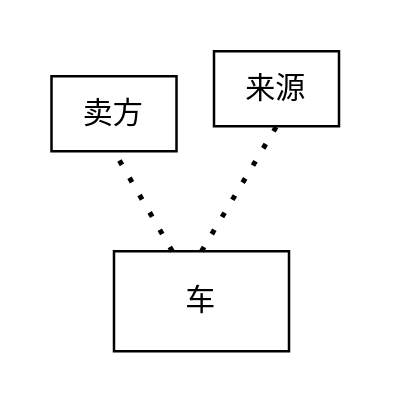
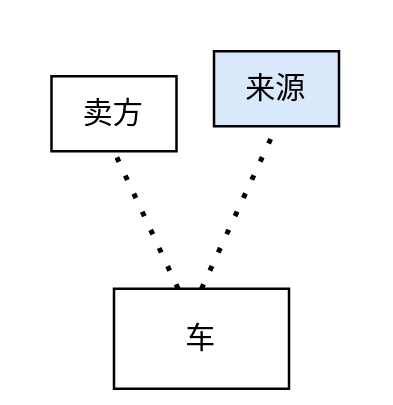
(276, 89) -> (276, 89)
(201, 301) -> (201, 339)
